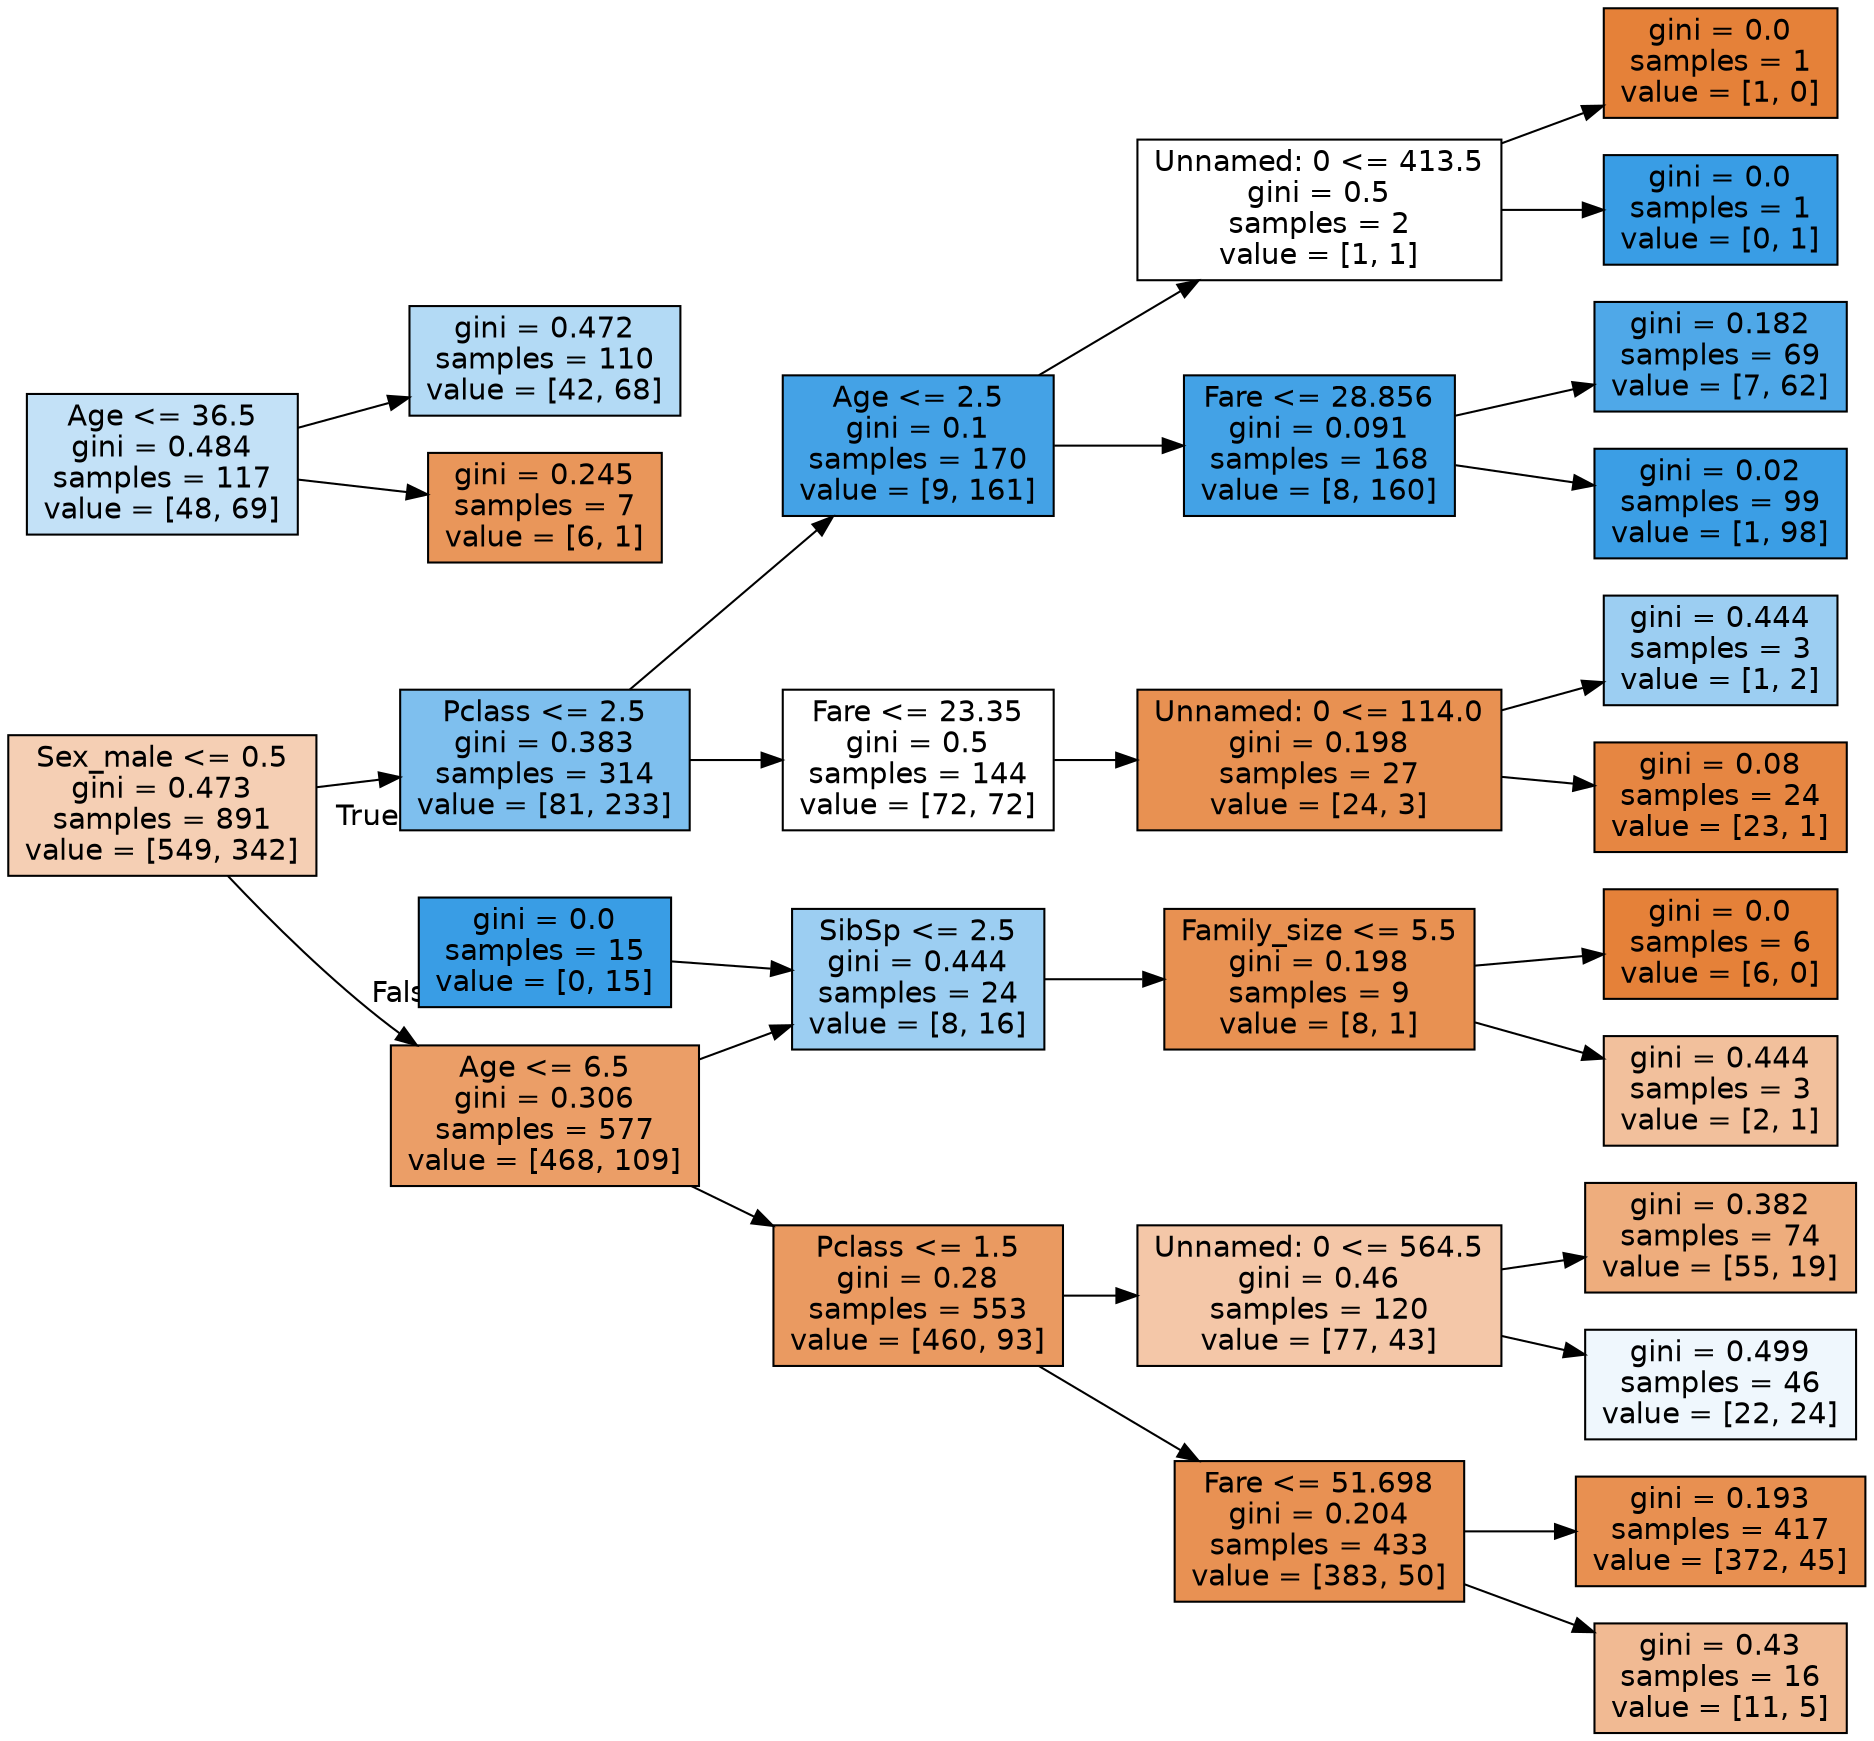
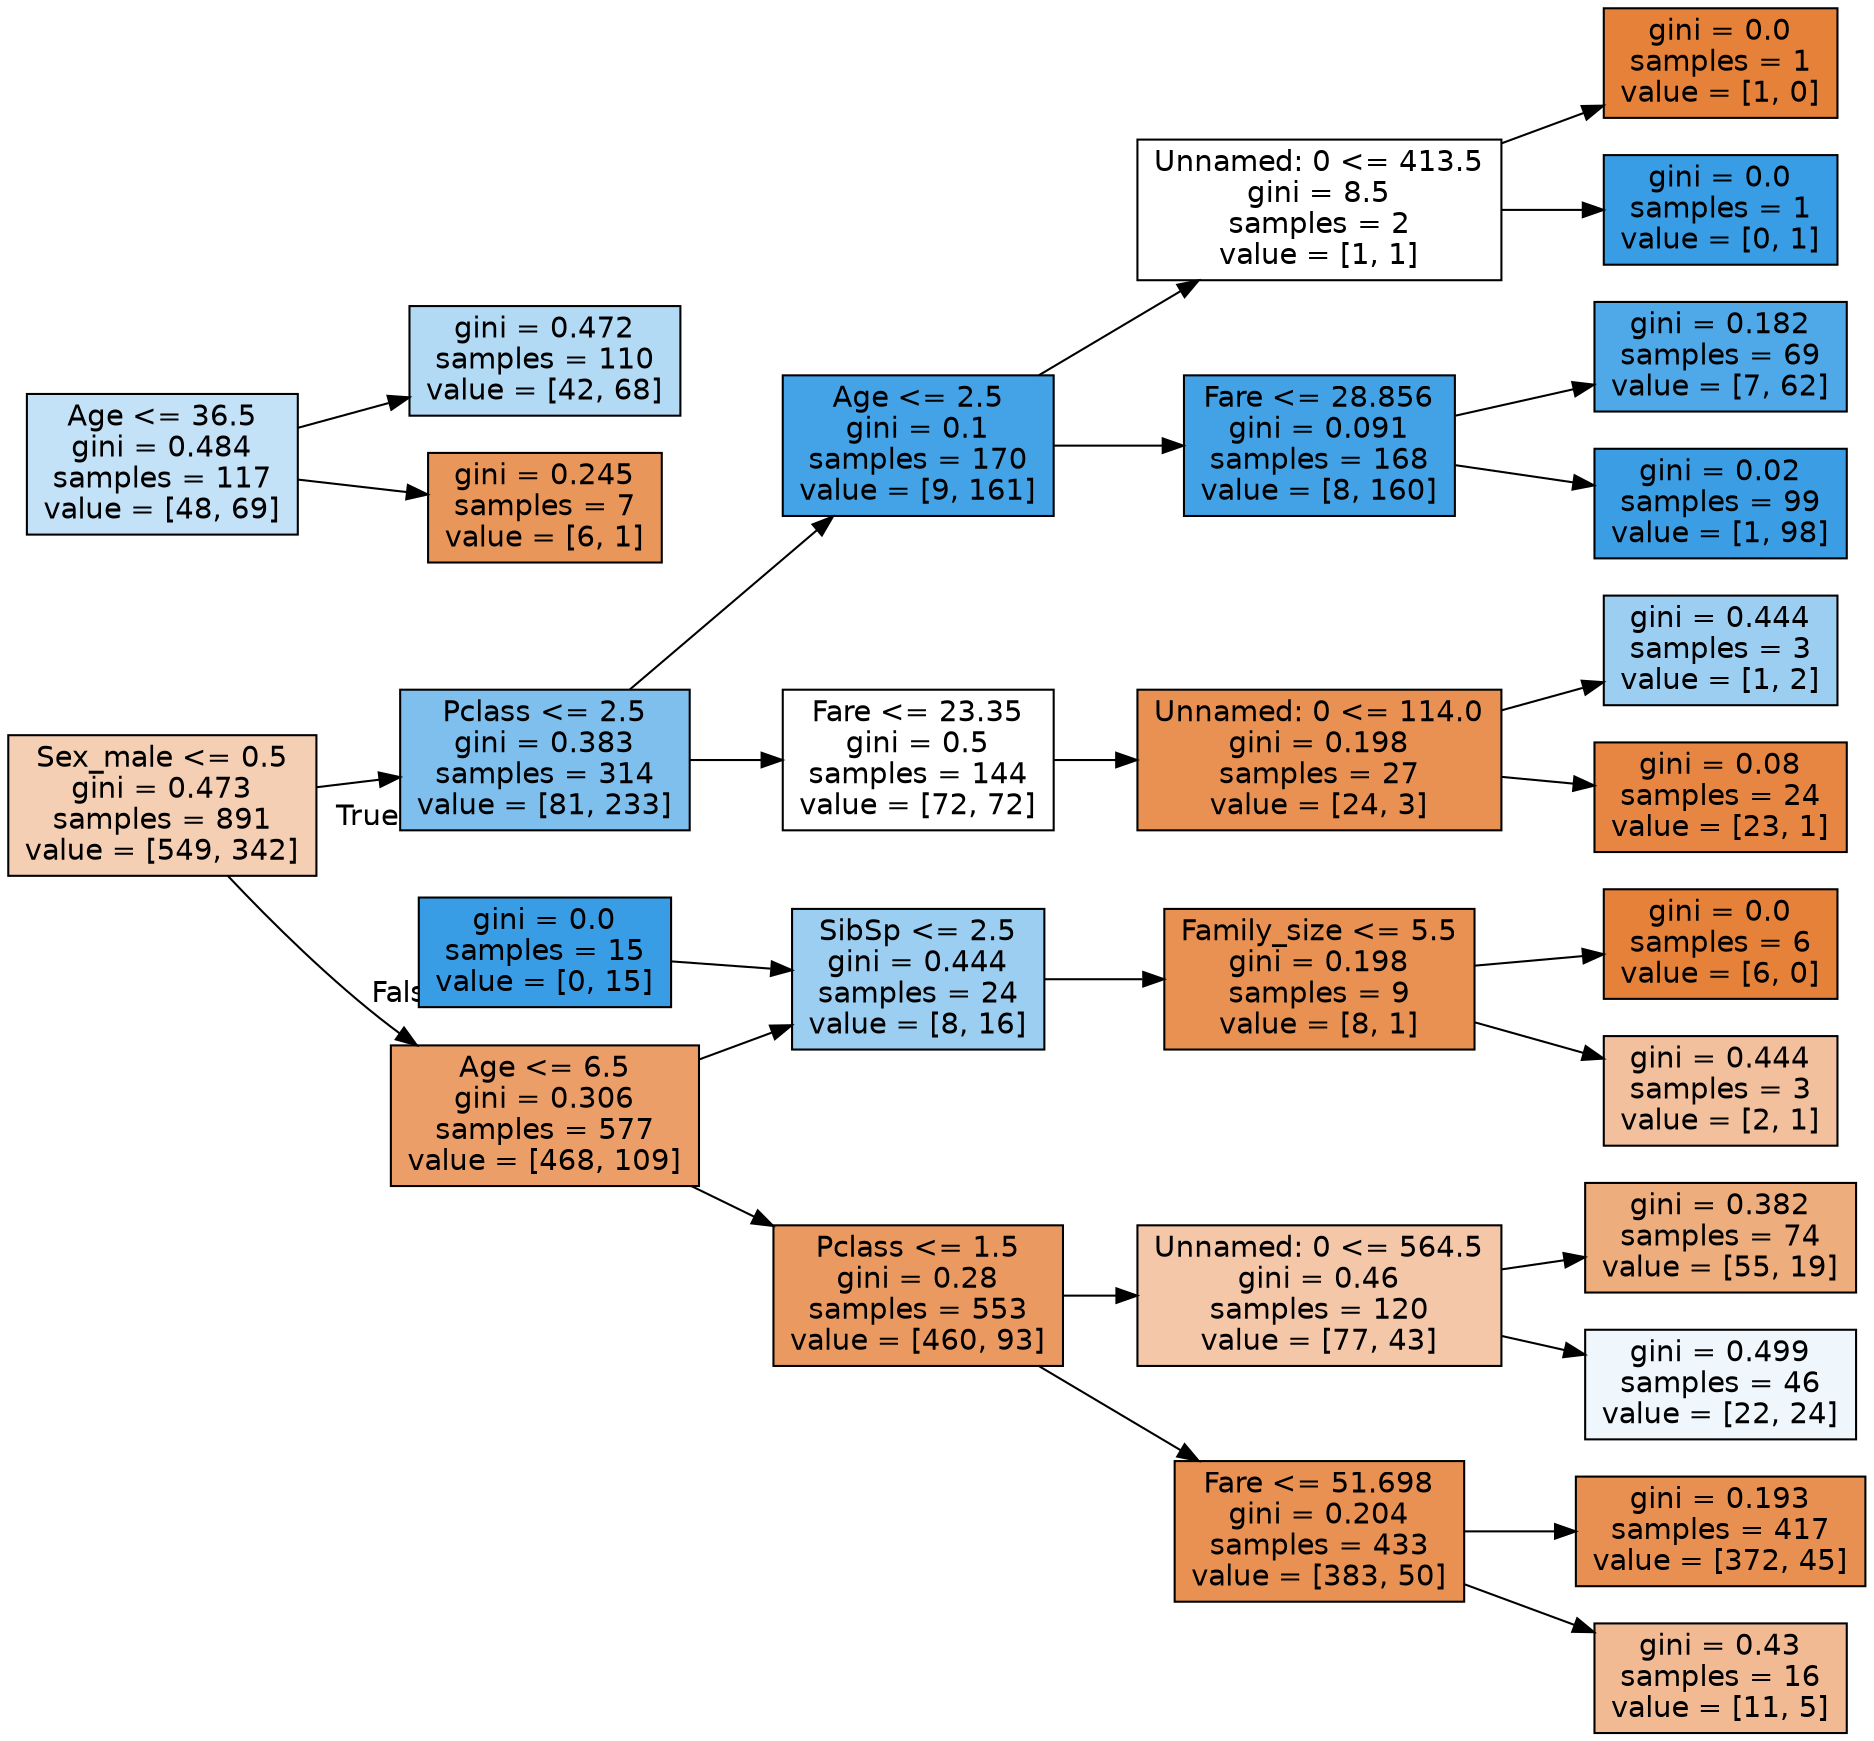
(1319, 210) -> (1319, 210)
